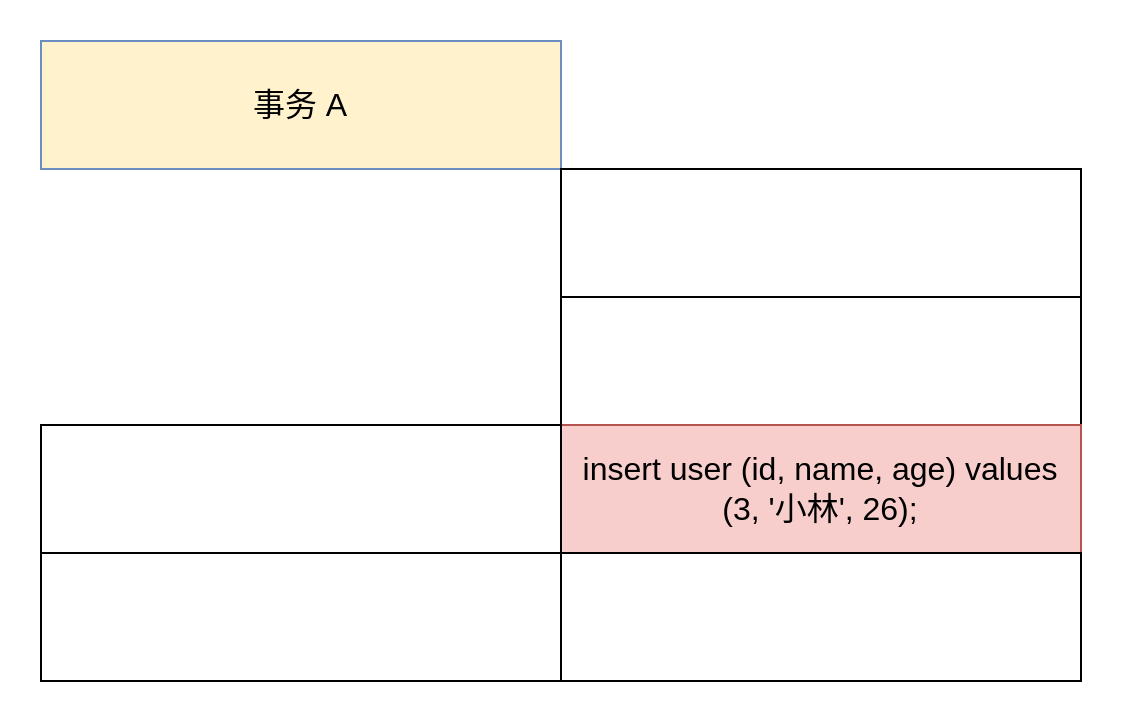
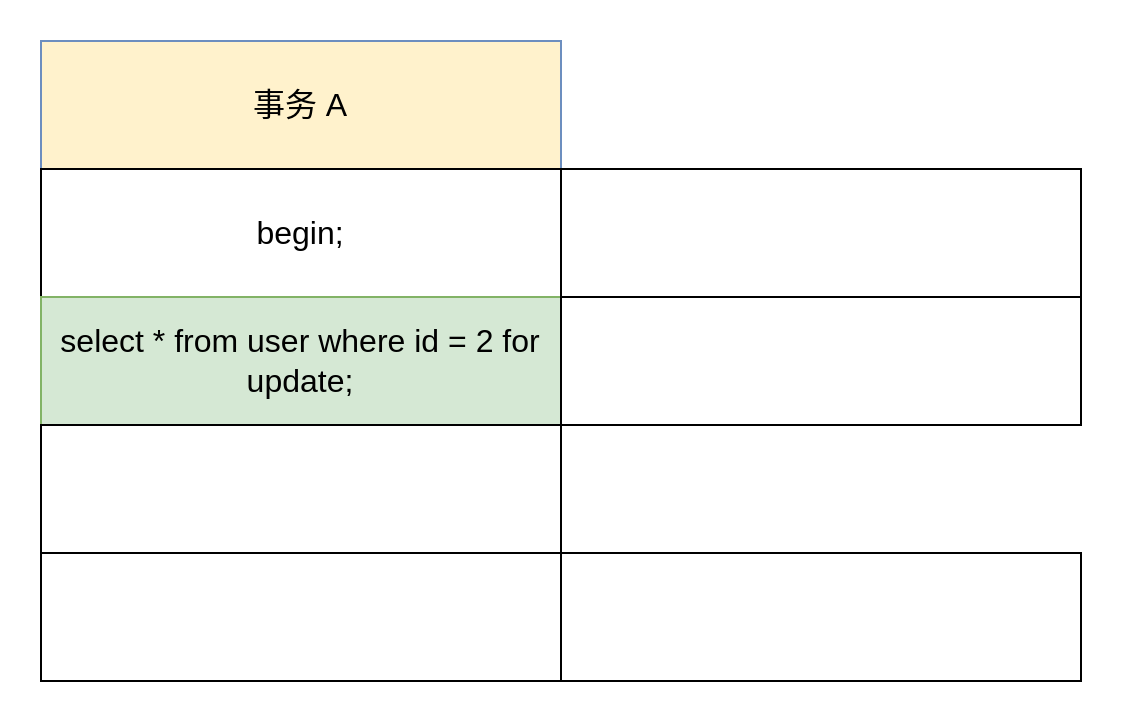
none -> (301, 233)
none -> (301, 361)
(821, 489) -> none
